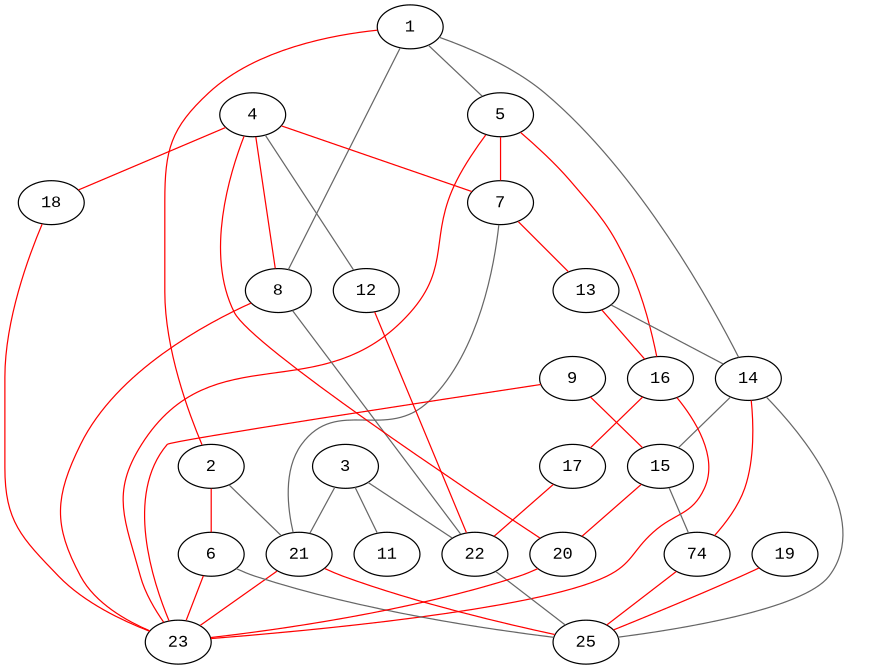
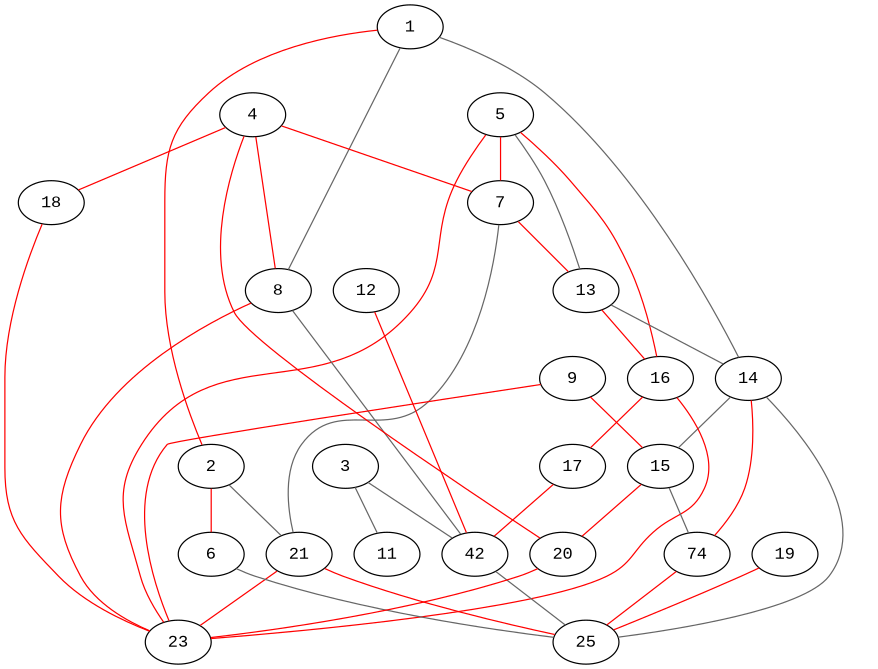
(455, 71) -> (553, 199)
(309, 203) -> none
(322, 510) -> none
(475, 554) -> (475, 554)
(195, 598) -> none
